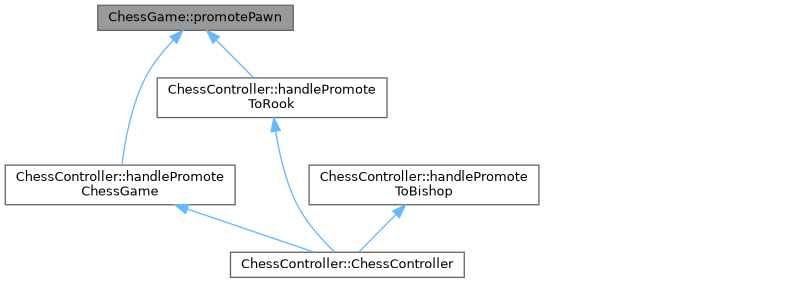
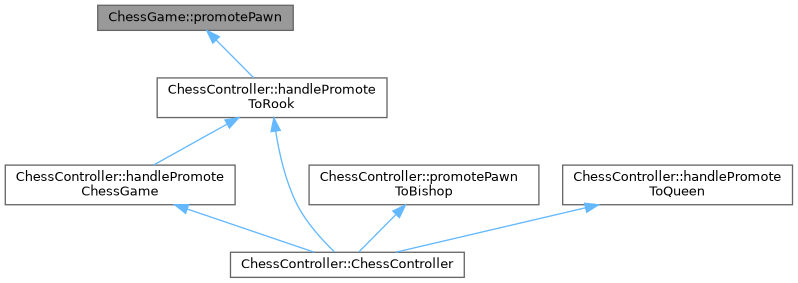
(137, 98) -> (190, 145)
(424, 185) -> (424, 185)
none -> (678, 185)
